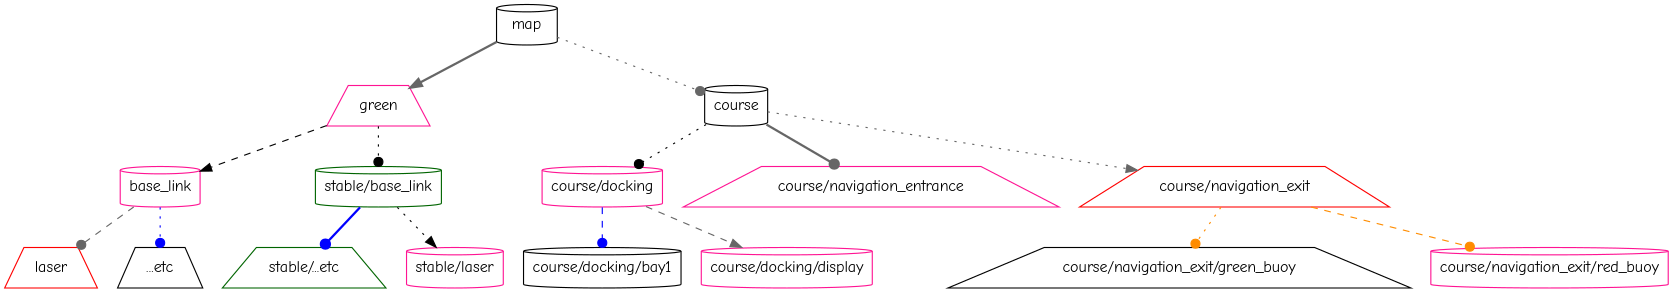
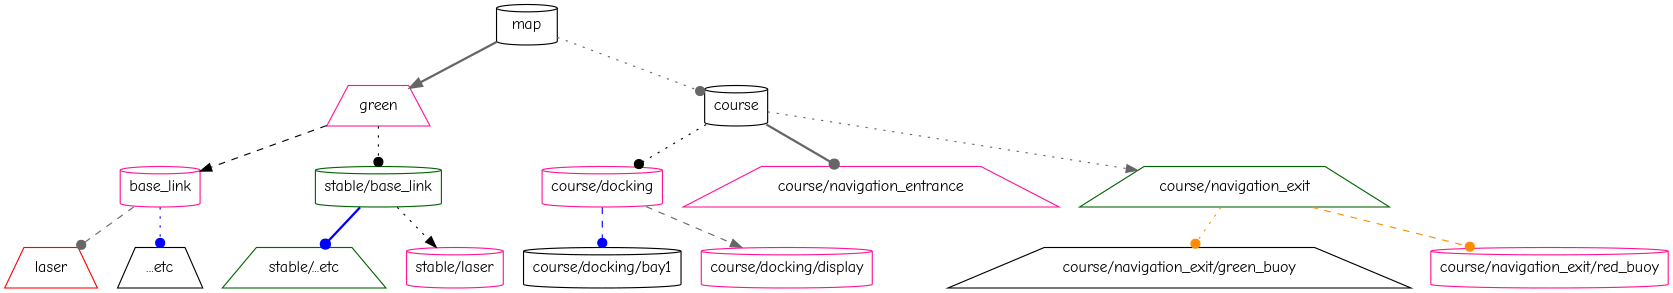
(1235, 187) -> (1235, 187)
